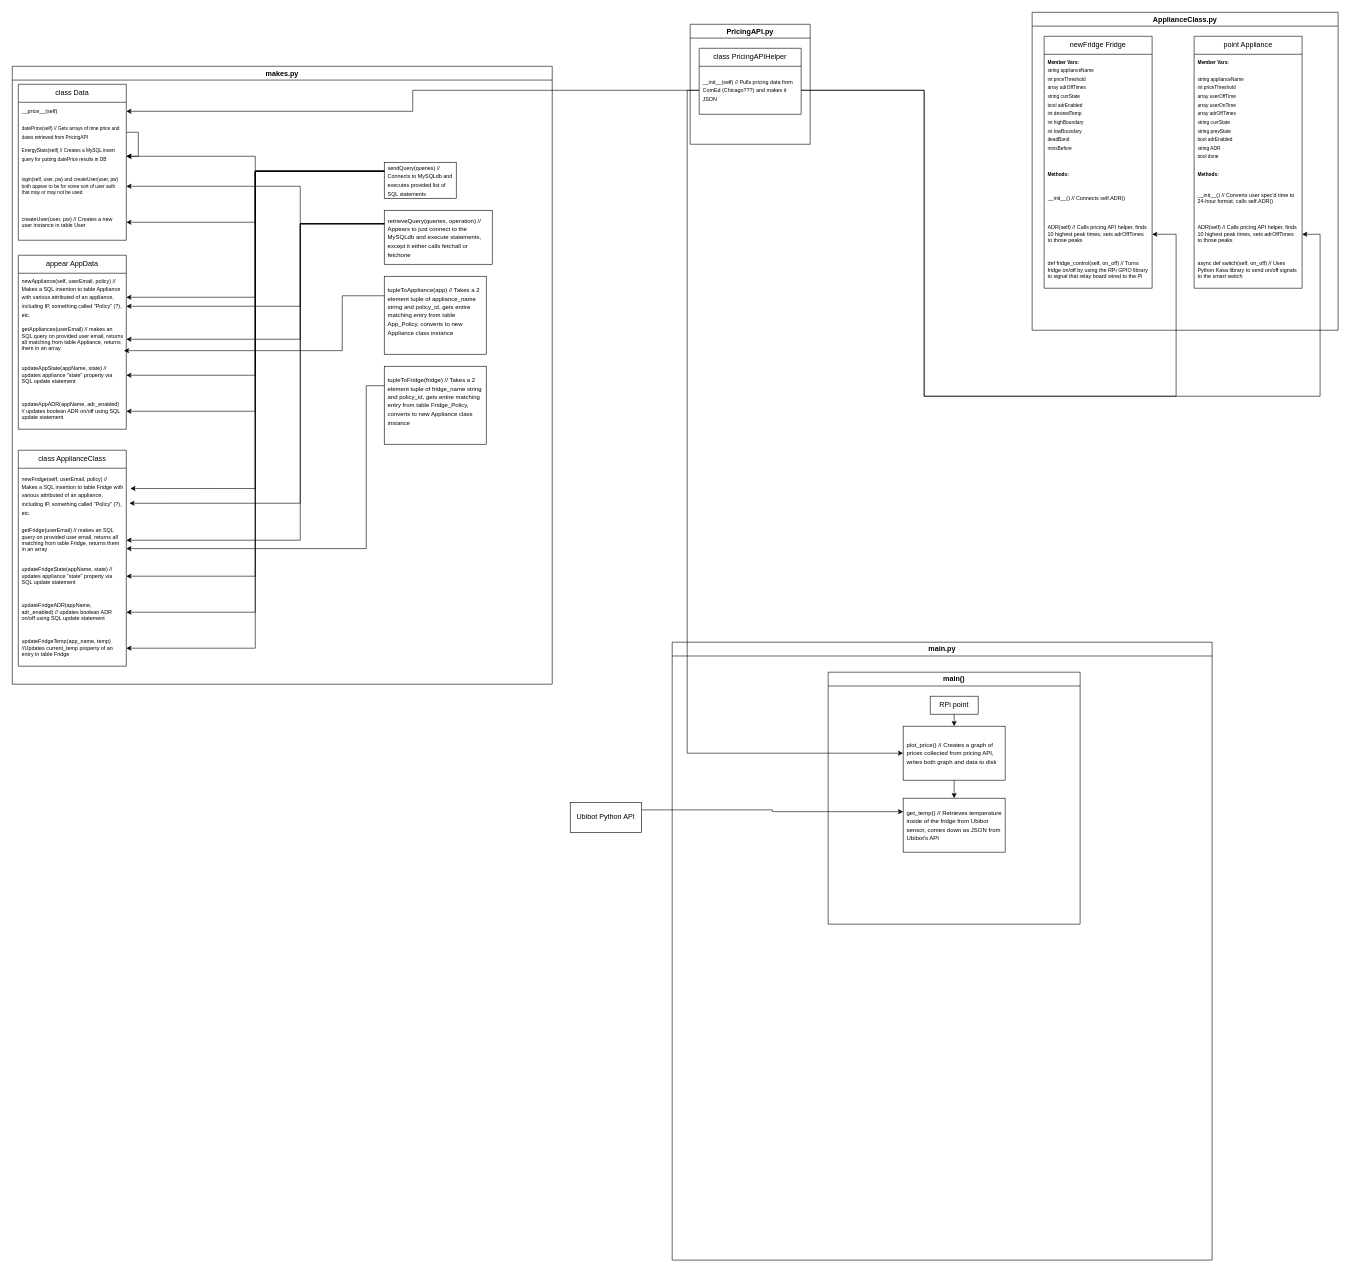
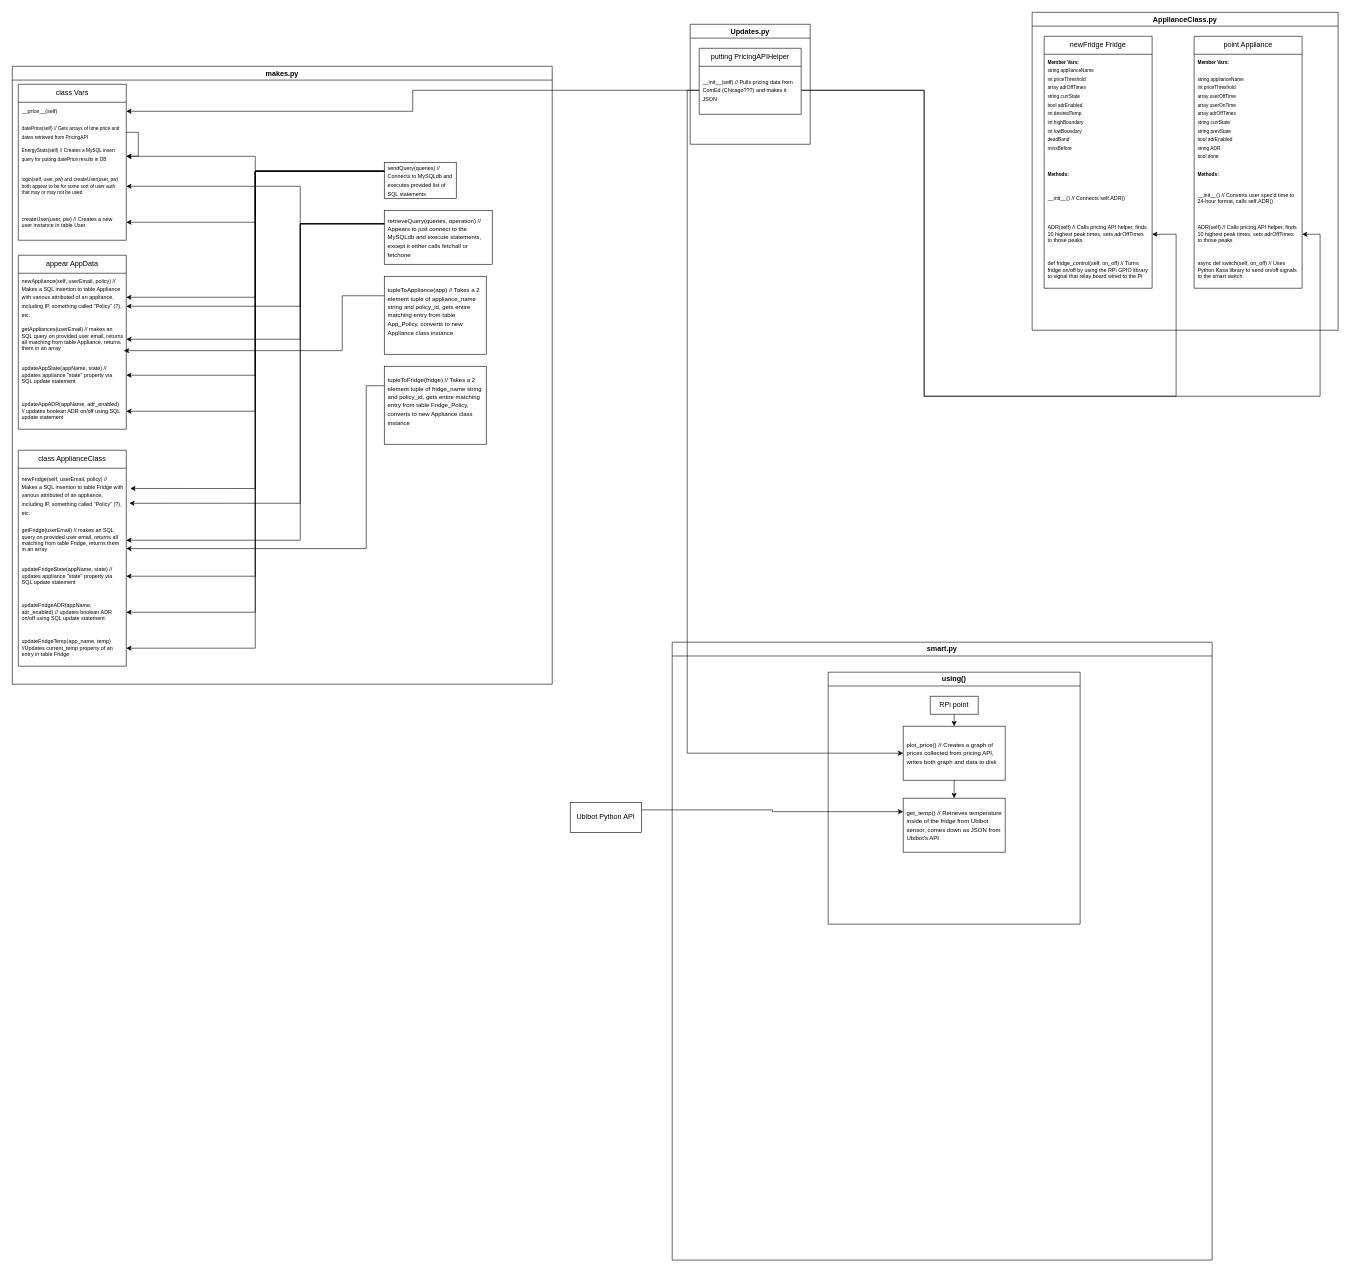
(750, 32) -> (750, 32)
(750, 57) -> (750, 57)
(72, 93) -> (72, 93)
(942, 650) -> (942, 650)
(954, 680) -> (954, 680)
